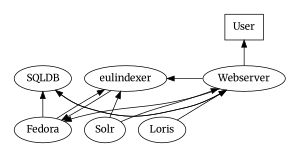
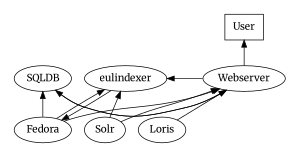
(146, 106) -> (139, 107)
